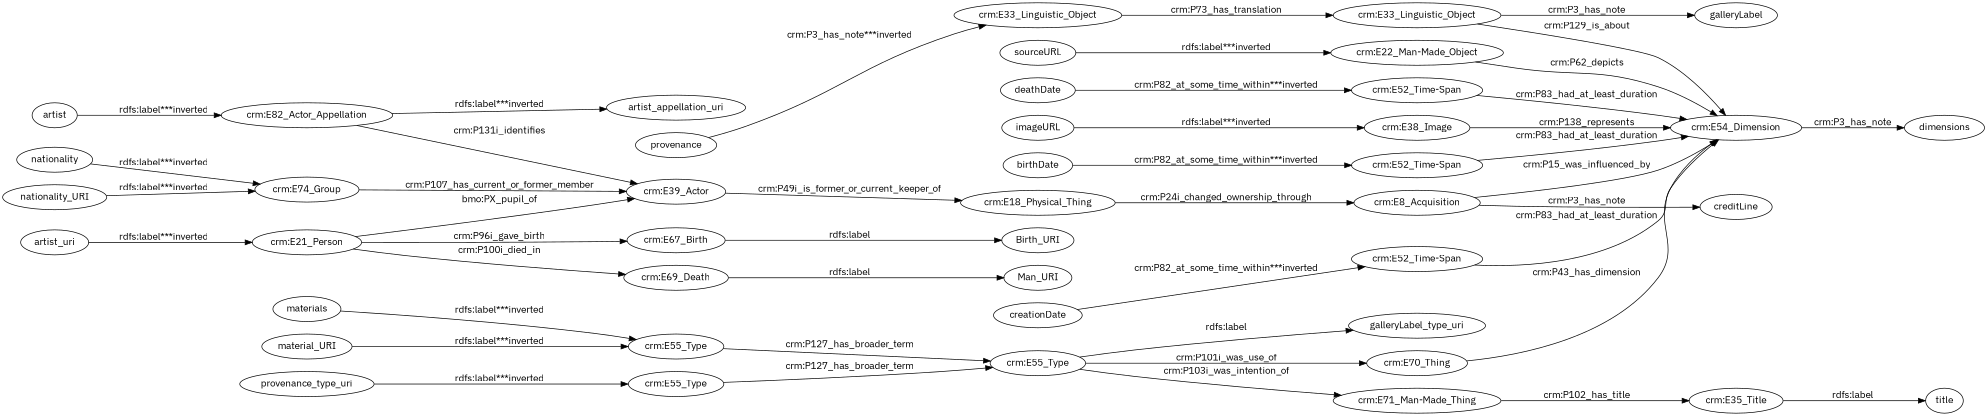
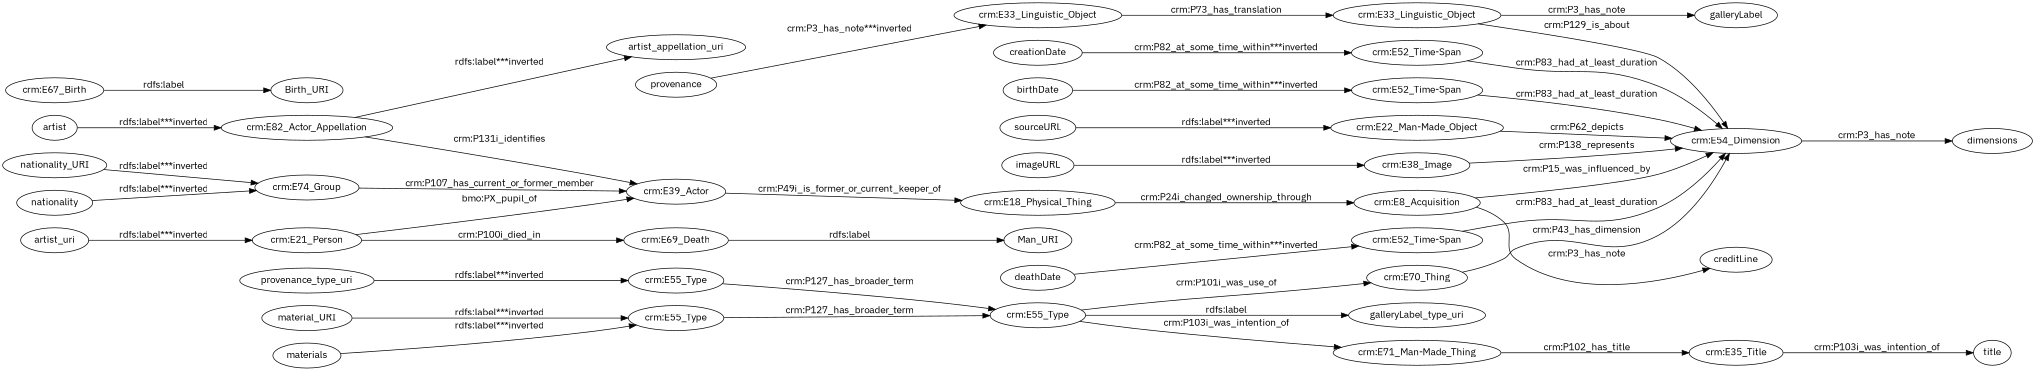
(491, 242) -> none
(1853, 395) -> (1877, 348)
